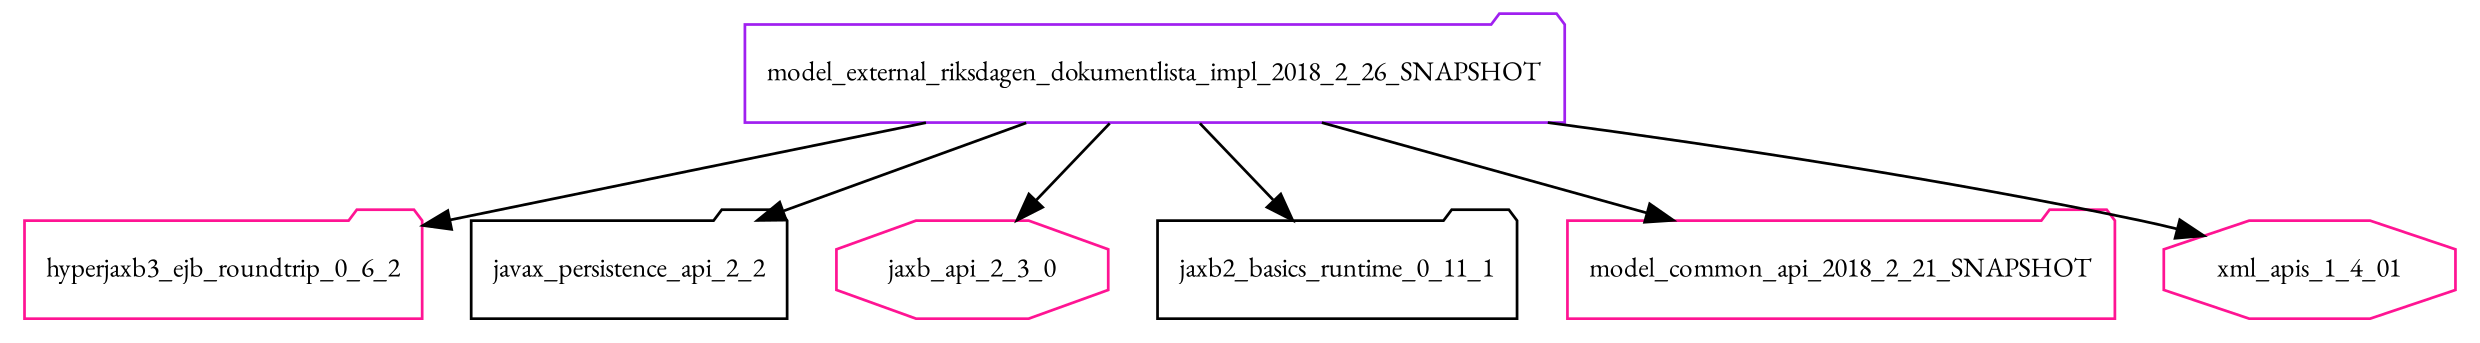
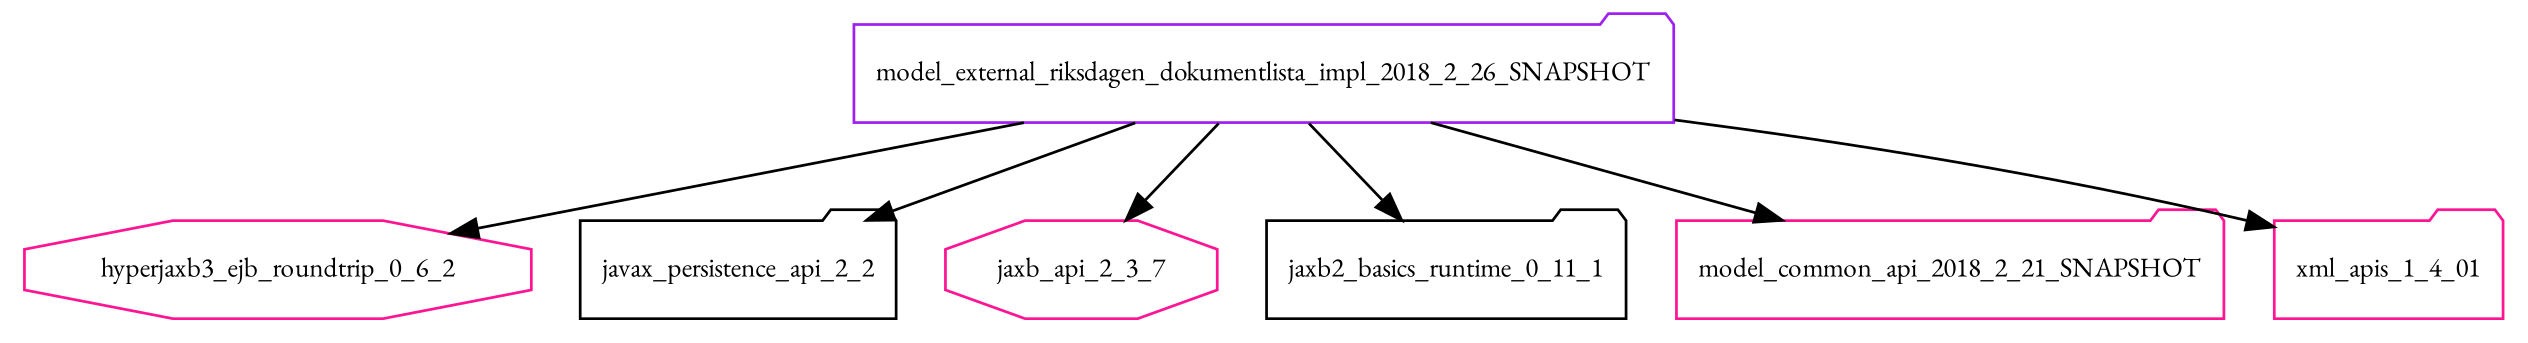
(223, 270) -> (278, 270)
(972, 270) -> (1081, 270)
(2310, 270) -> (2389, 270)
